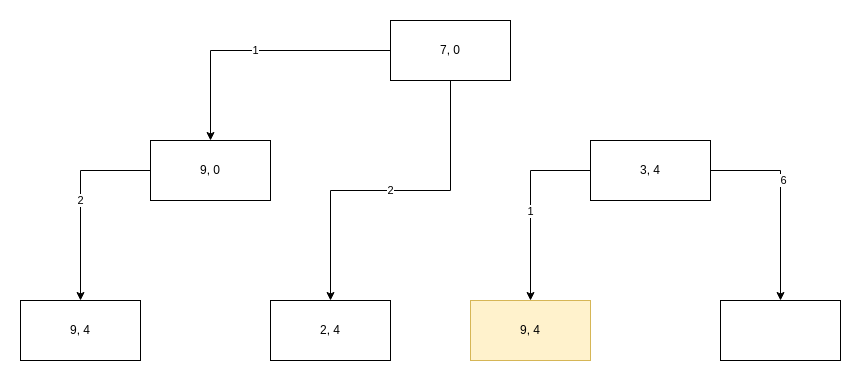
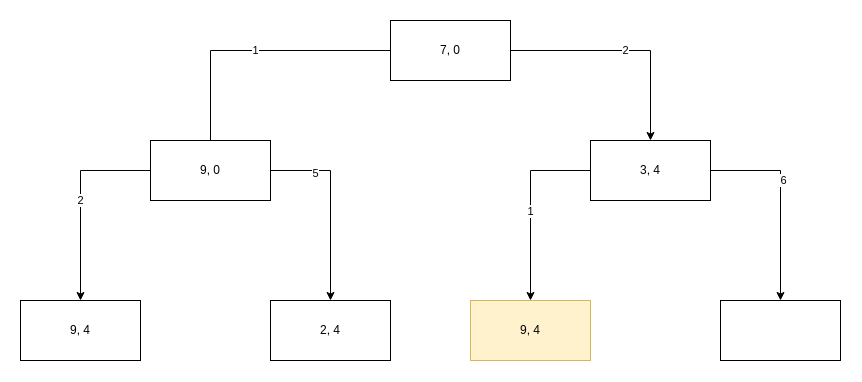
(211, 132) -> (211, 135)
none -> (309, 171)
(447, 191) -> (622, 51)
